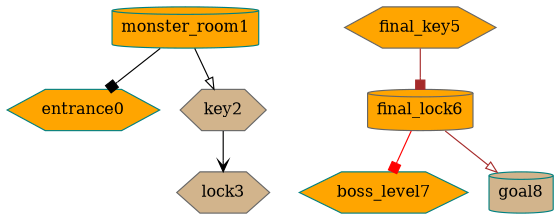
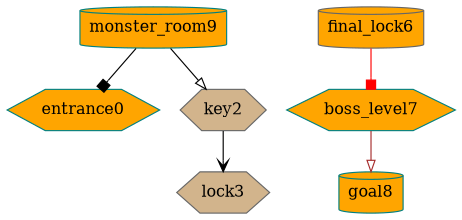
(185, 28) -> (153, 28)
(420, 28) -> none
(467, 148) -> (371, 146)
(521, 192) -> (371, 192)
